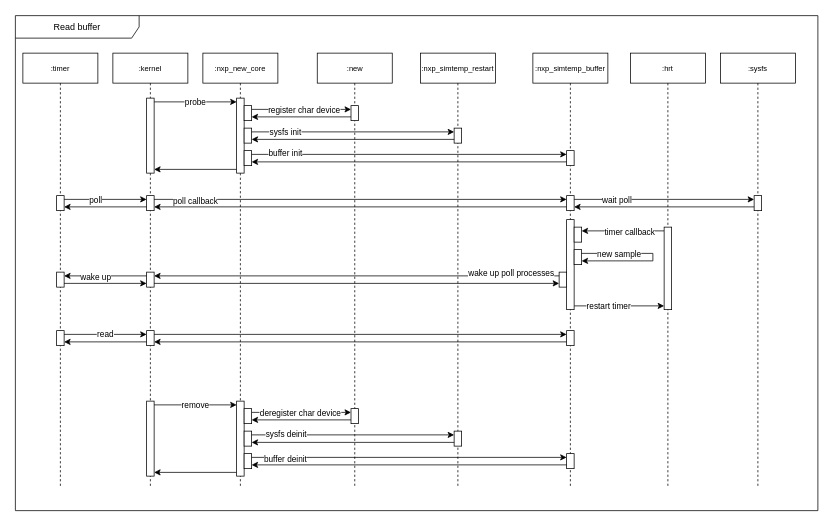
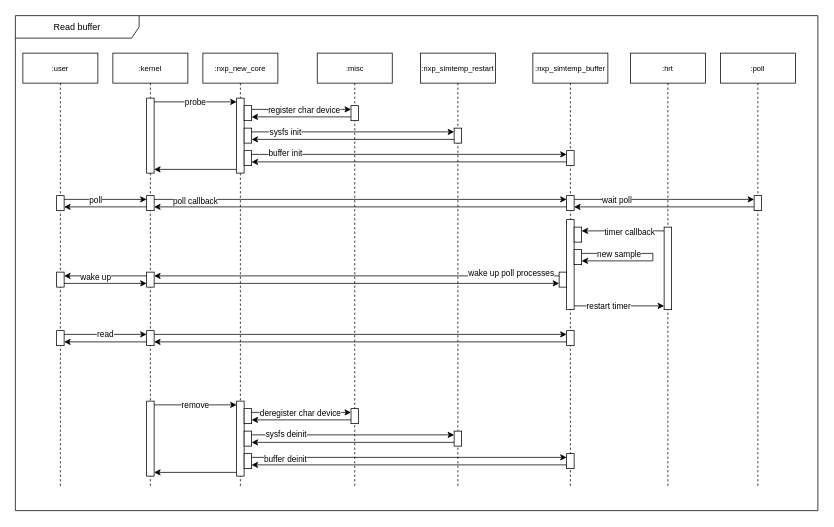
(60, 68) -> (60, 68)
(355, 68) -> (355, 68)
(758, 68) -> (758, 68)
